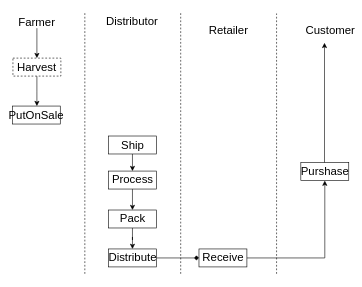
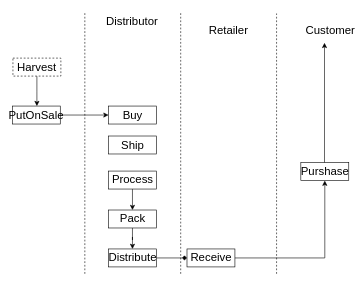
(37, 22) -> none
(37, 52) -> none
none -> (103, 115)
none -> (133, 115)
(133, 160) -> none
(223, 258) -> (211, 258)
